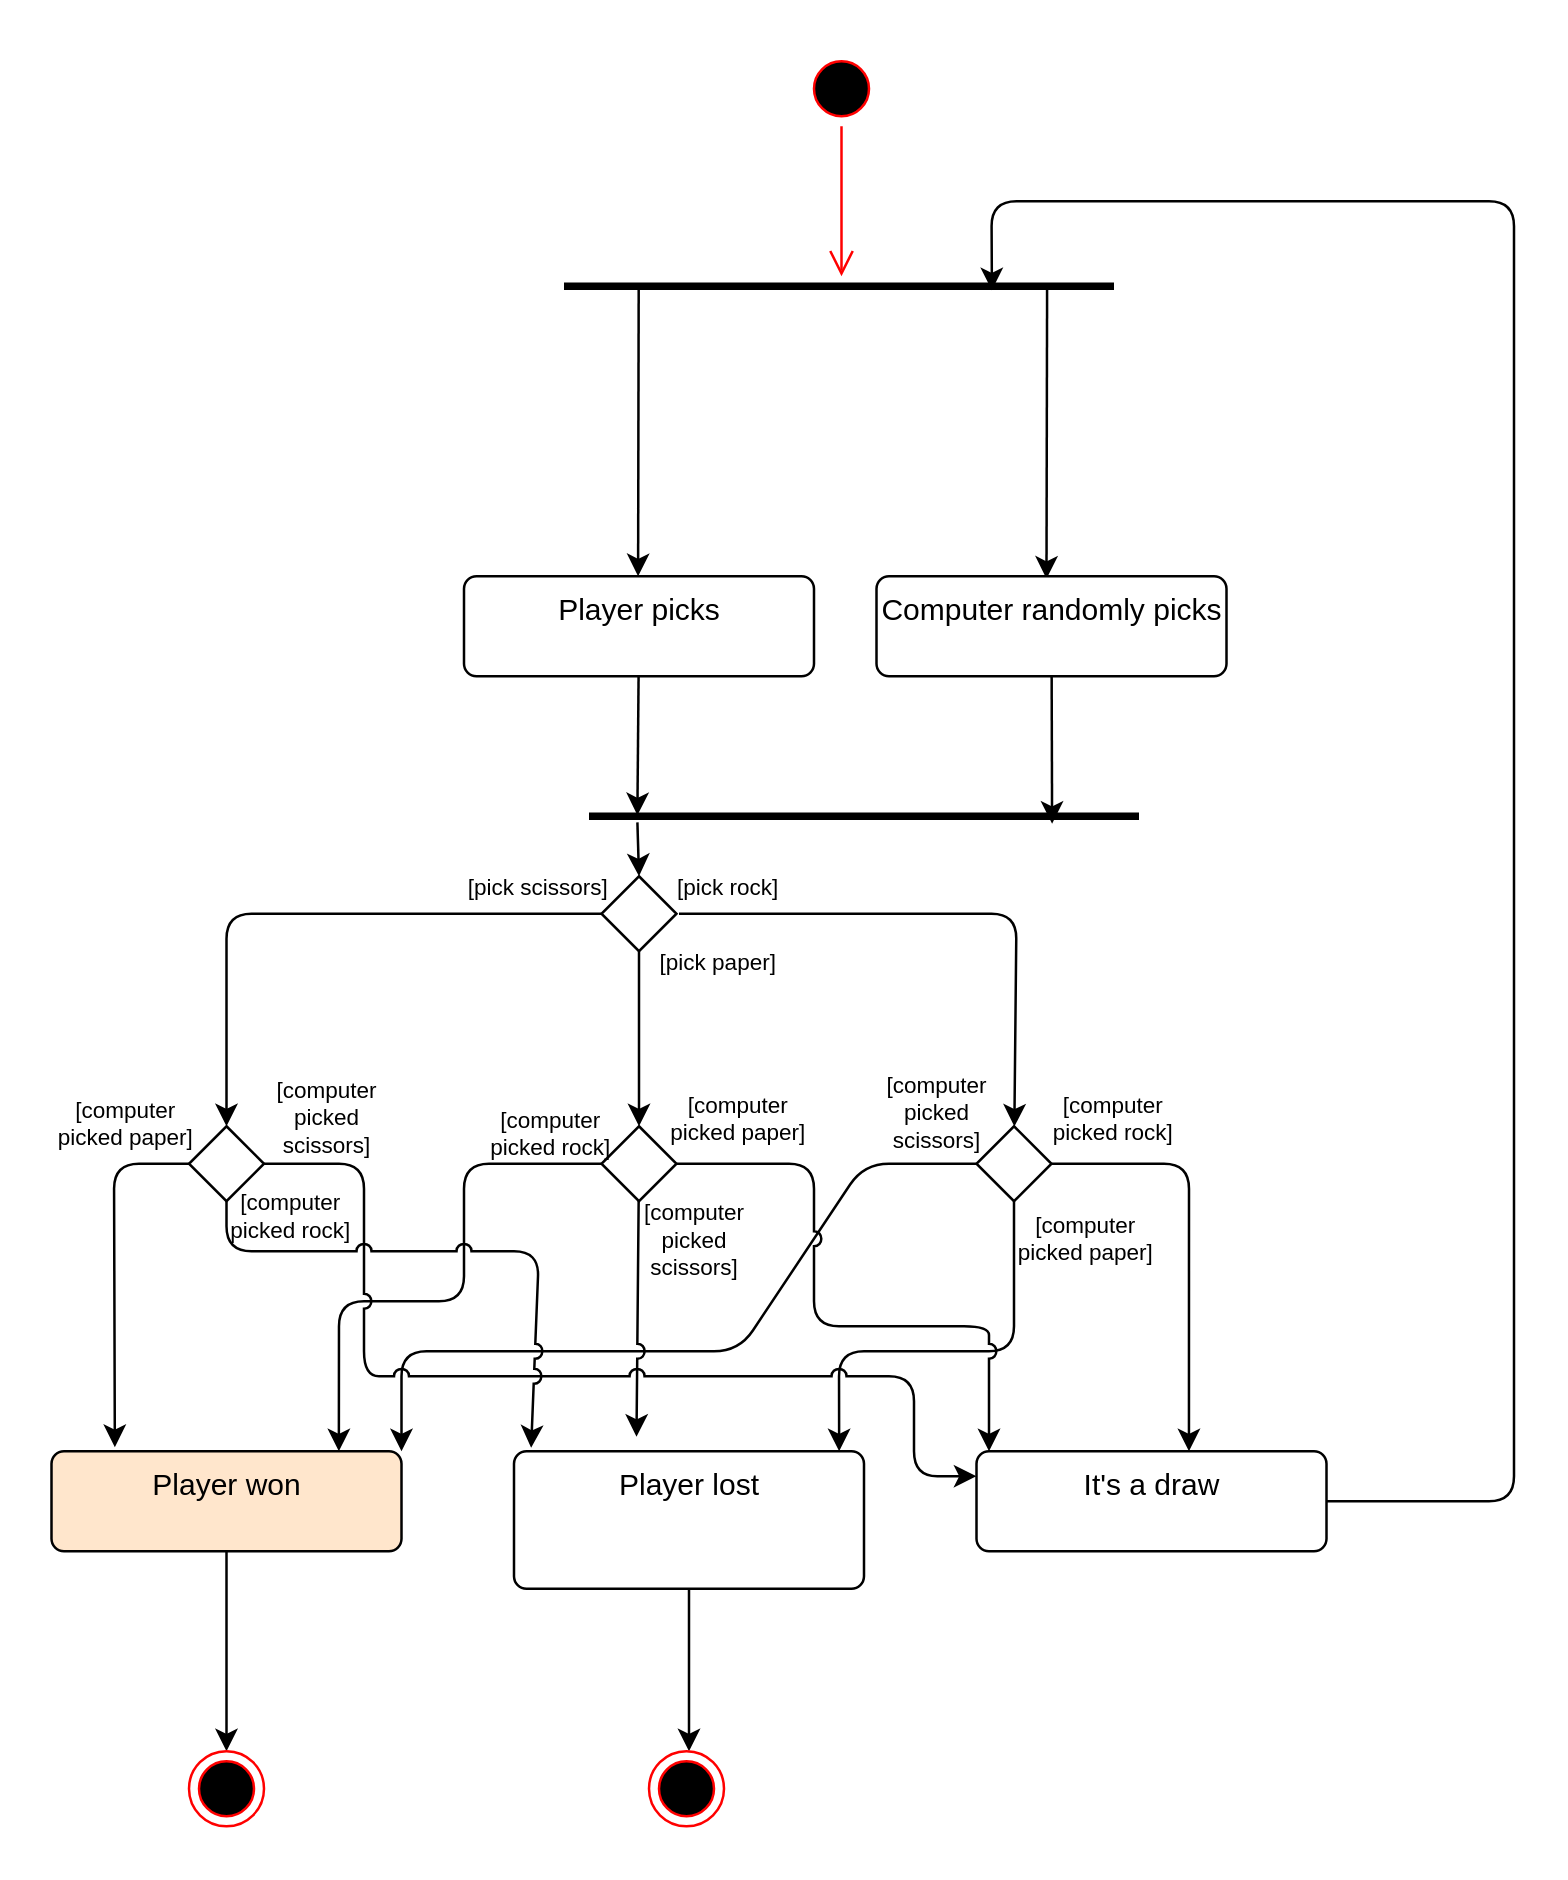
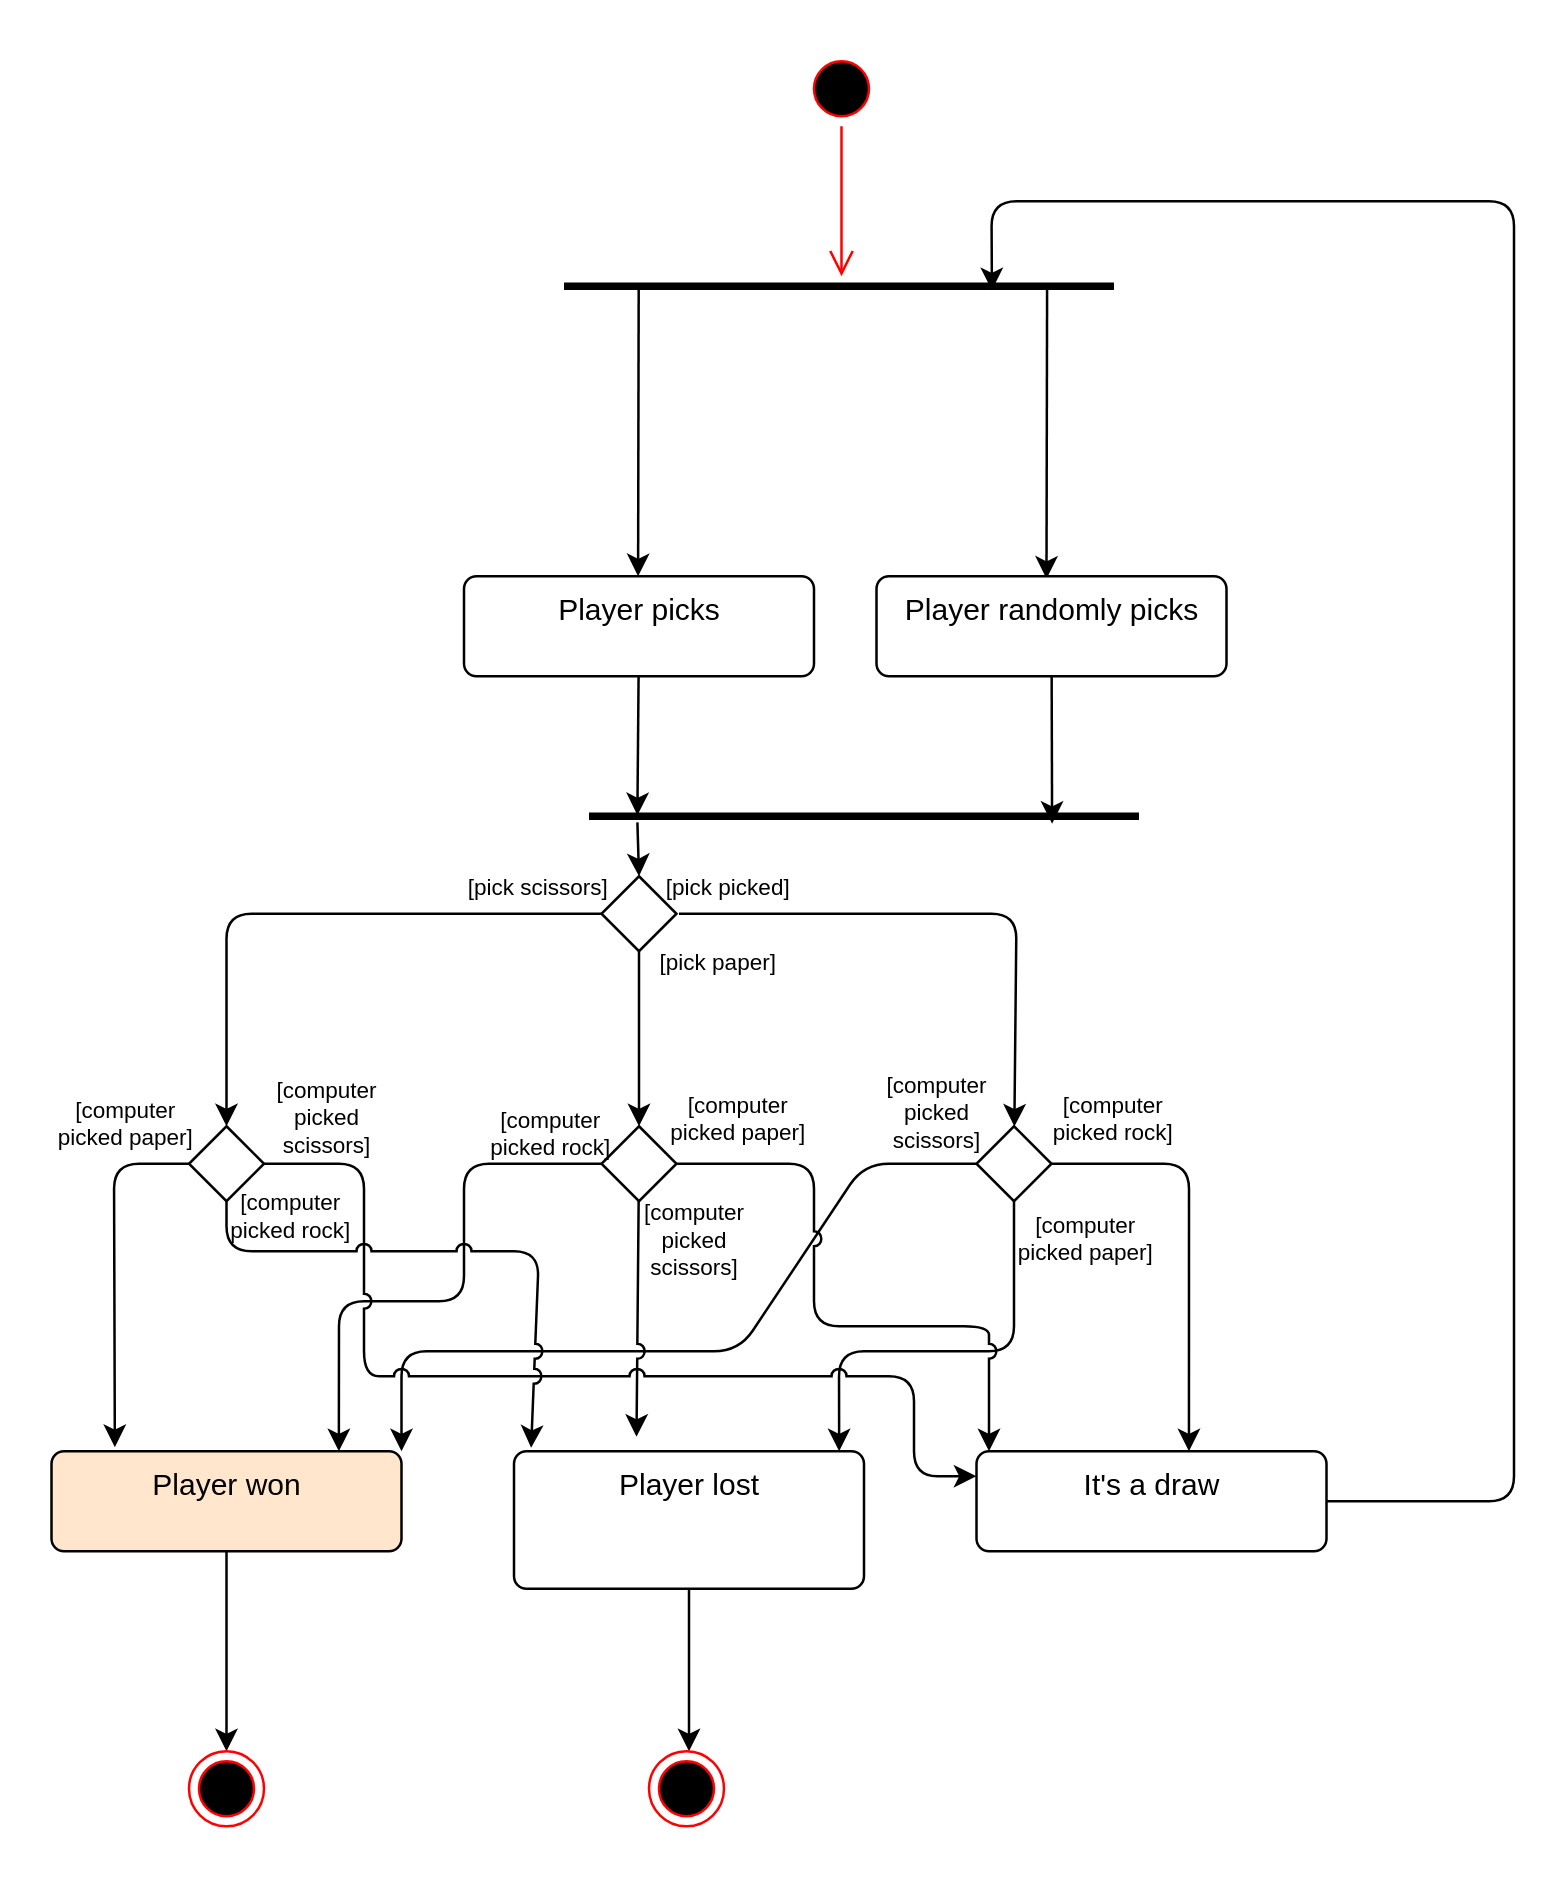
(1053, 612) -> (1053, 612)
(729, 889) -> (729, 889)
